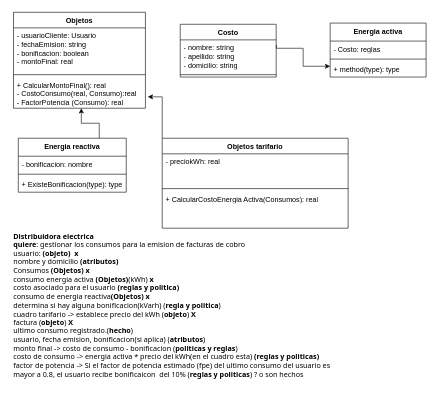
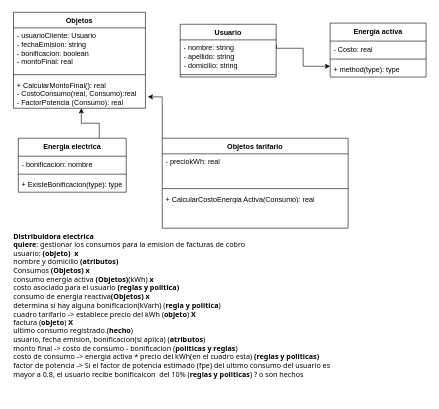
(228, 33) -> (228, 33)
(360, 50) -> (356, 50)
(72, 147) -> (72, 147)
(248, 200) -> (246, 200)
